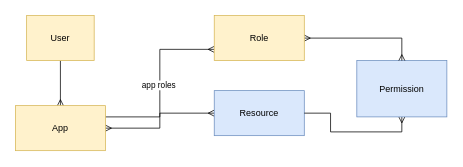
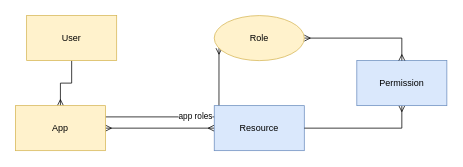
(60, 38) -> (72, 38)
(259, 38) -> (259, 38)
(402, 89) -> (402, 83)
(259, 113) -> (259, 128)
